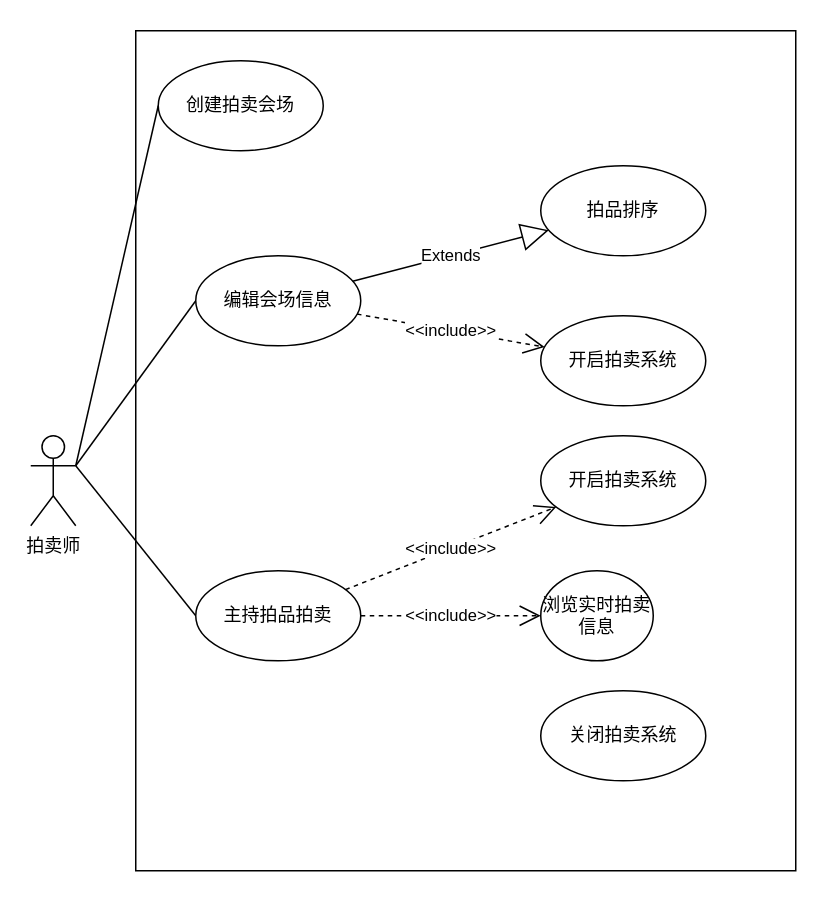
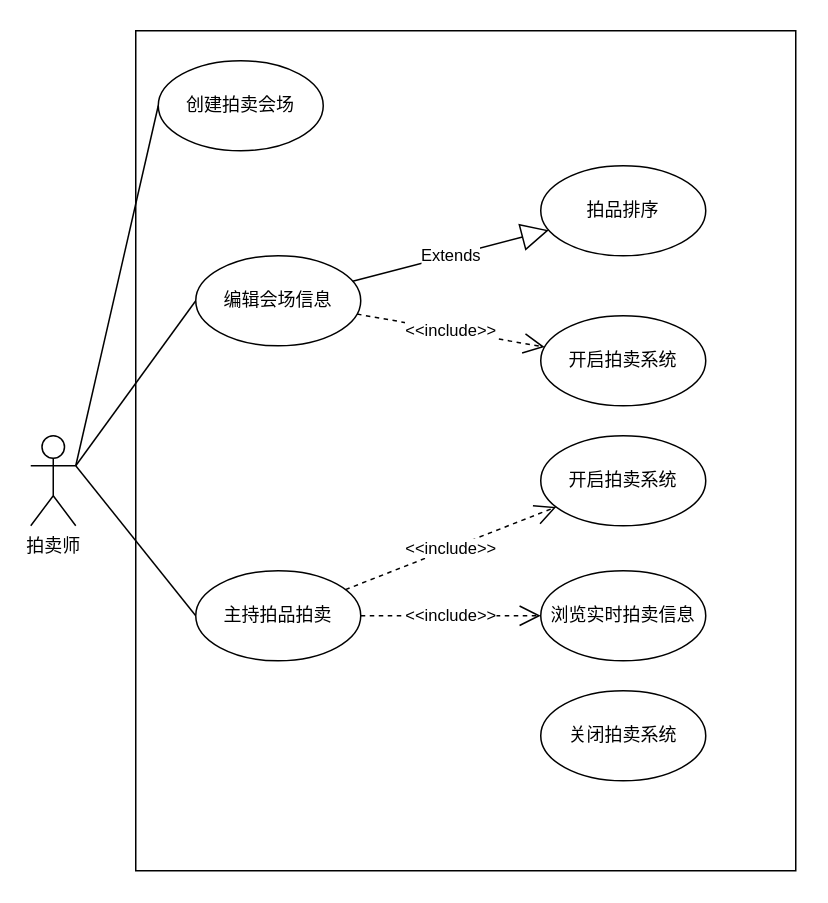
(597, 616) -> (623, 616)
